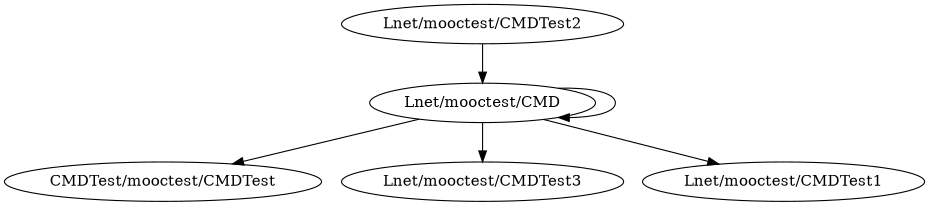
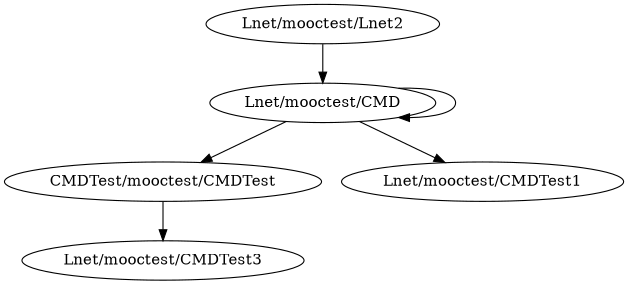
(483, 24) -> (323, 24)
(483, 137) -> (163, 216)
